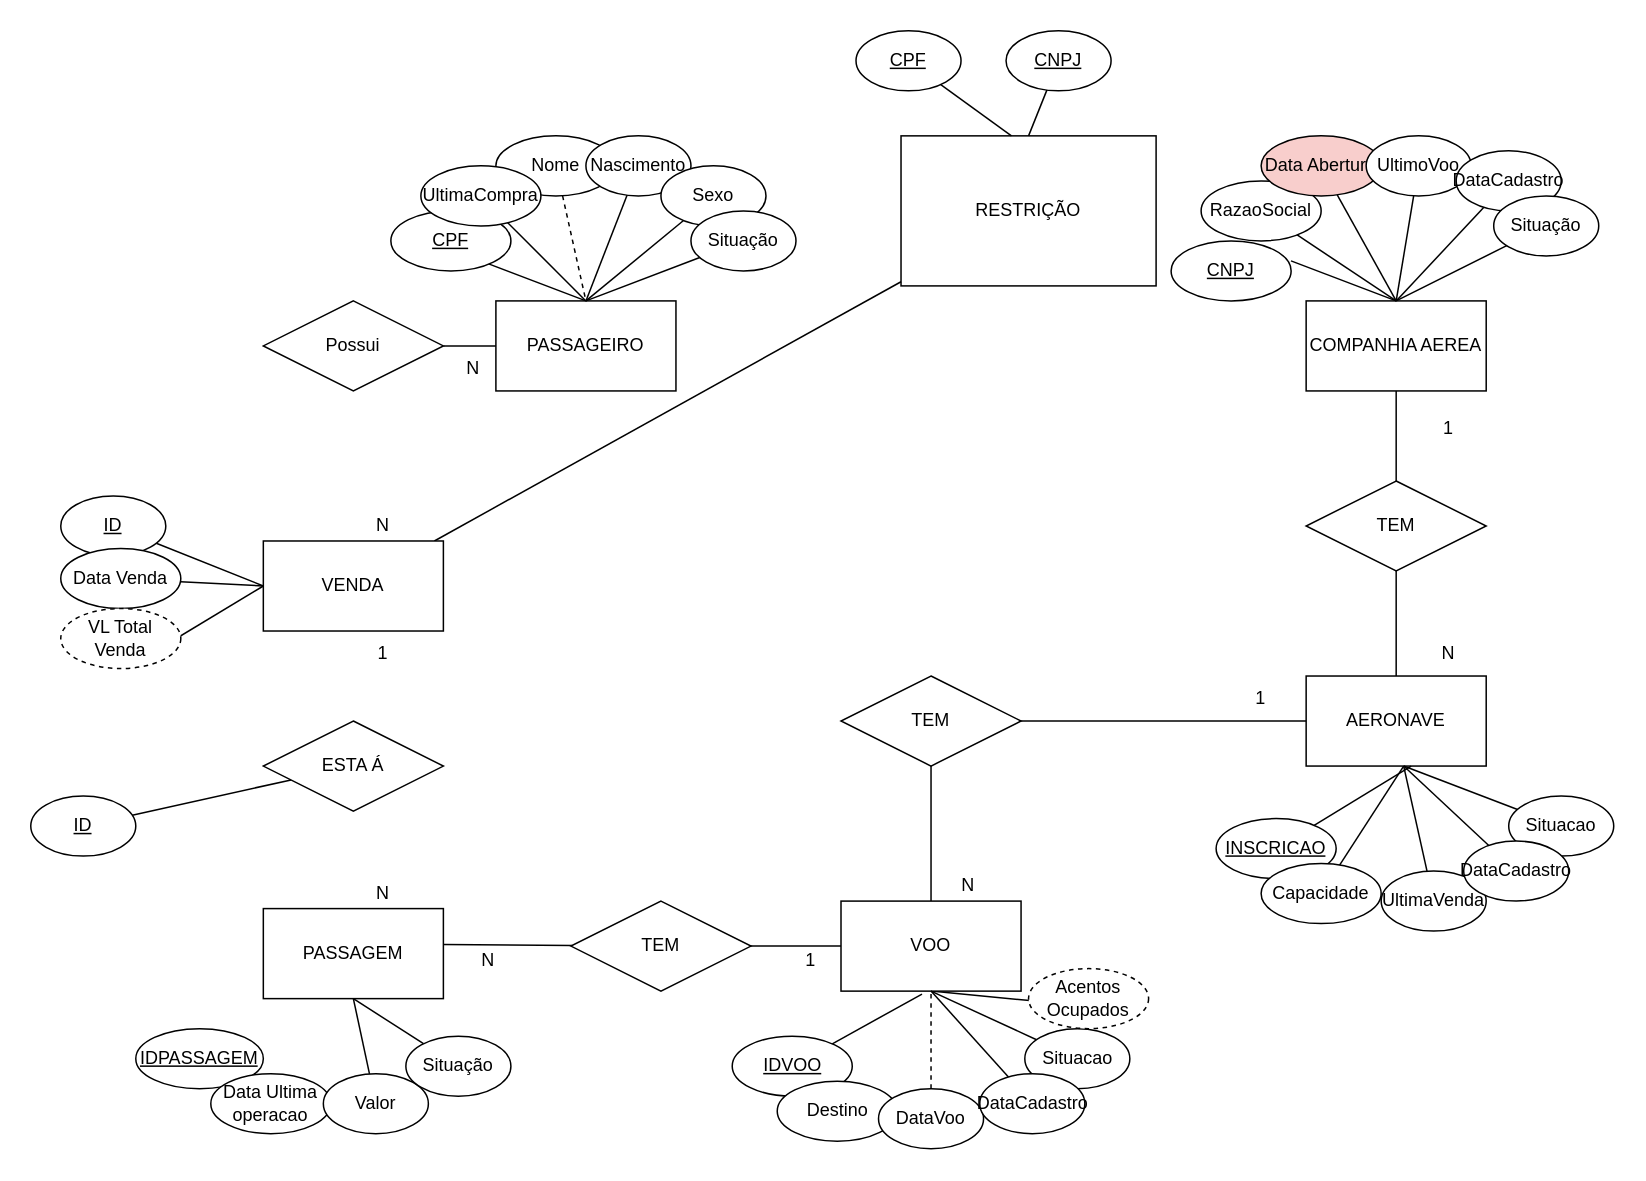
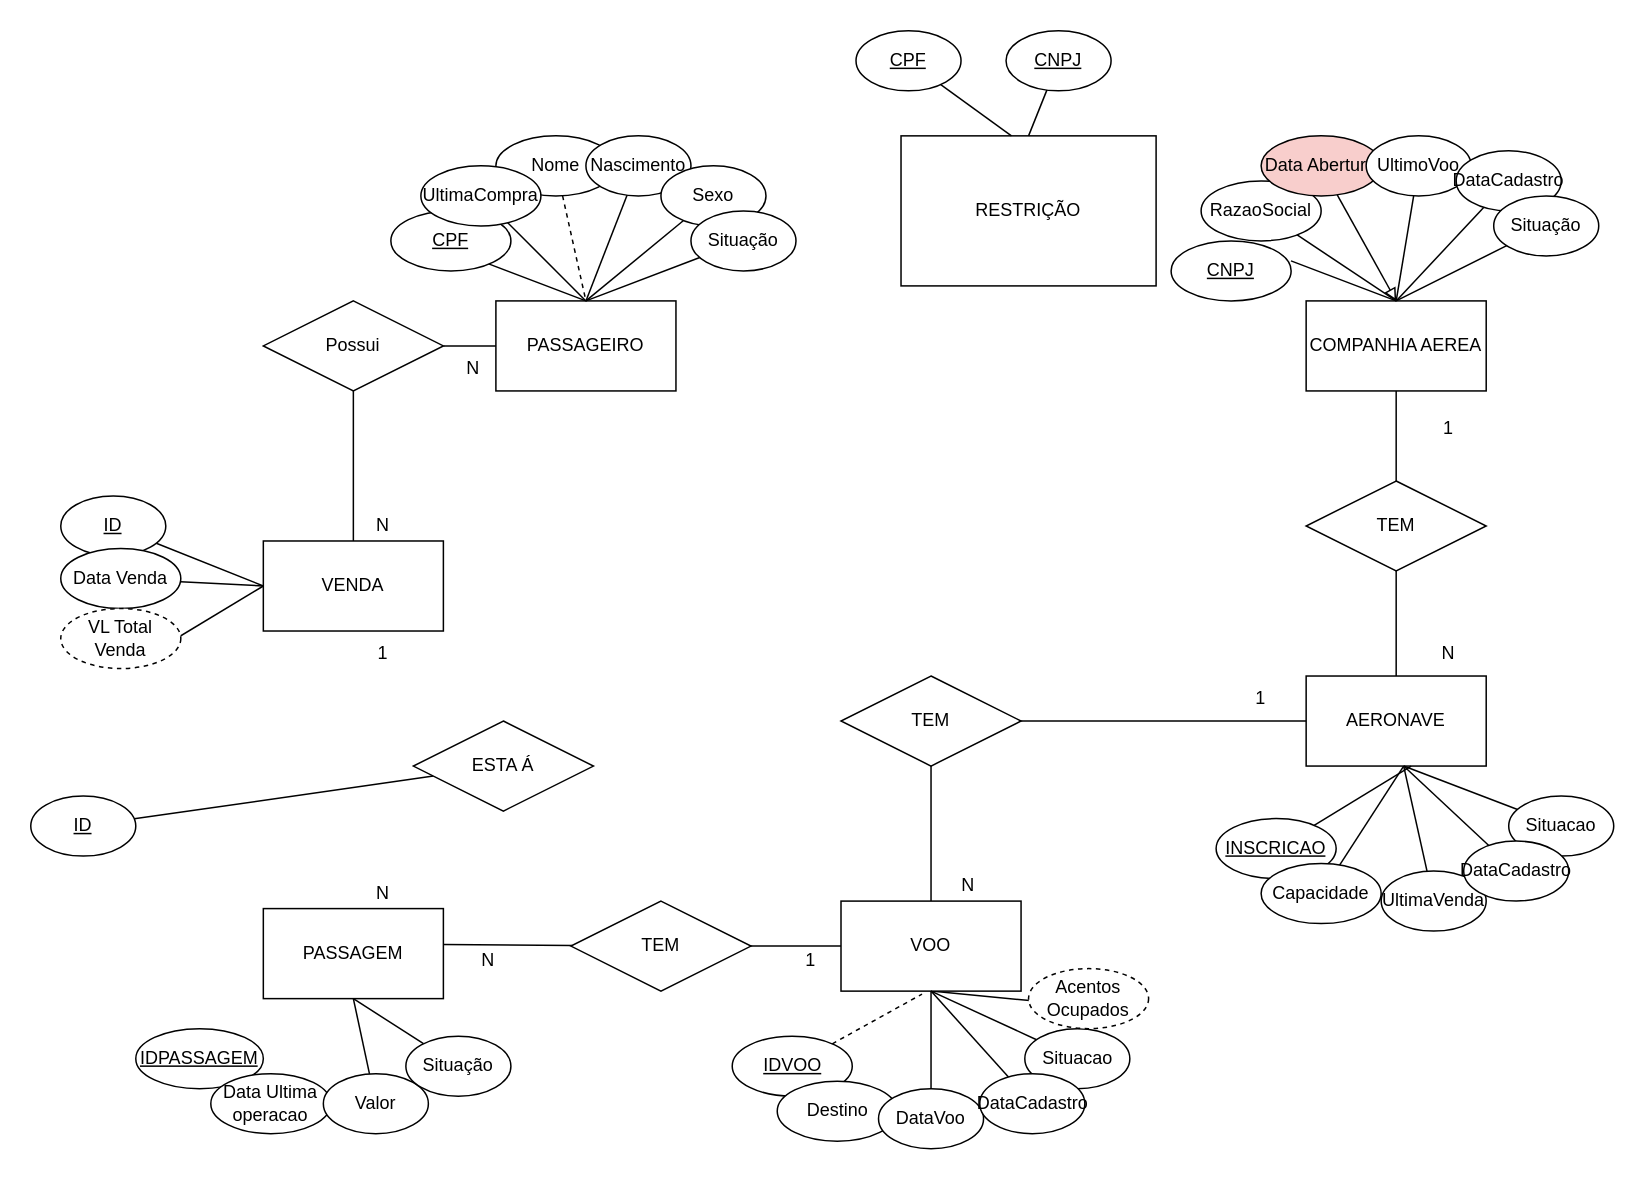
(1391, 292) -> (1389, 289)
(667, 411) -> (353, 466)
(353, 766) -> (503, 766)
(877, 1019) -> (877, 1019)
(931, 1040) -> (931, 1040)
